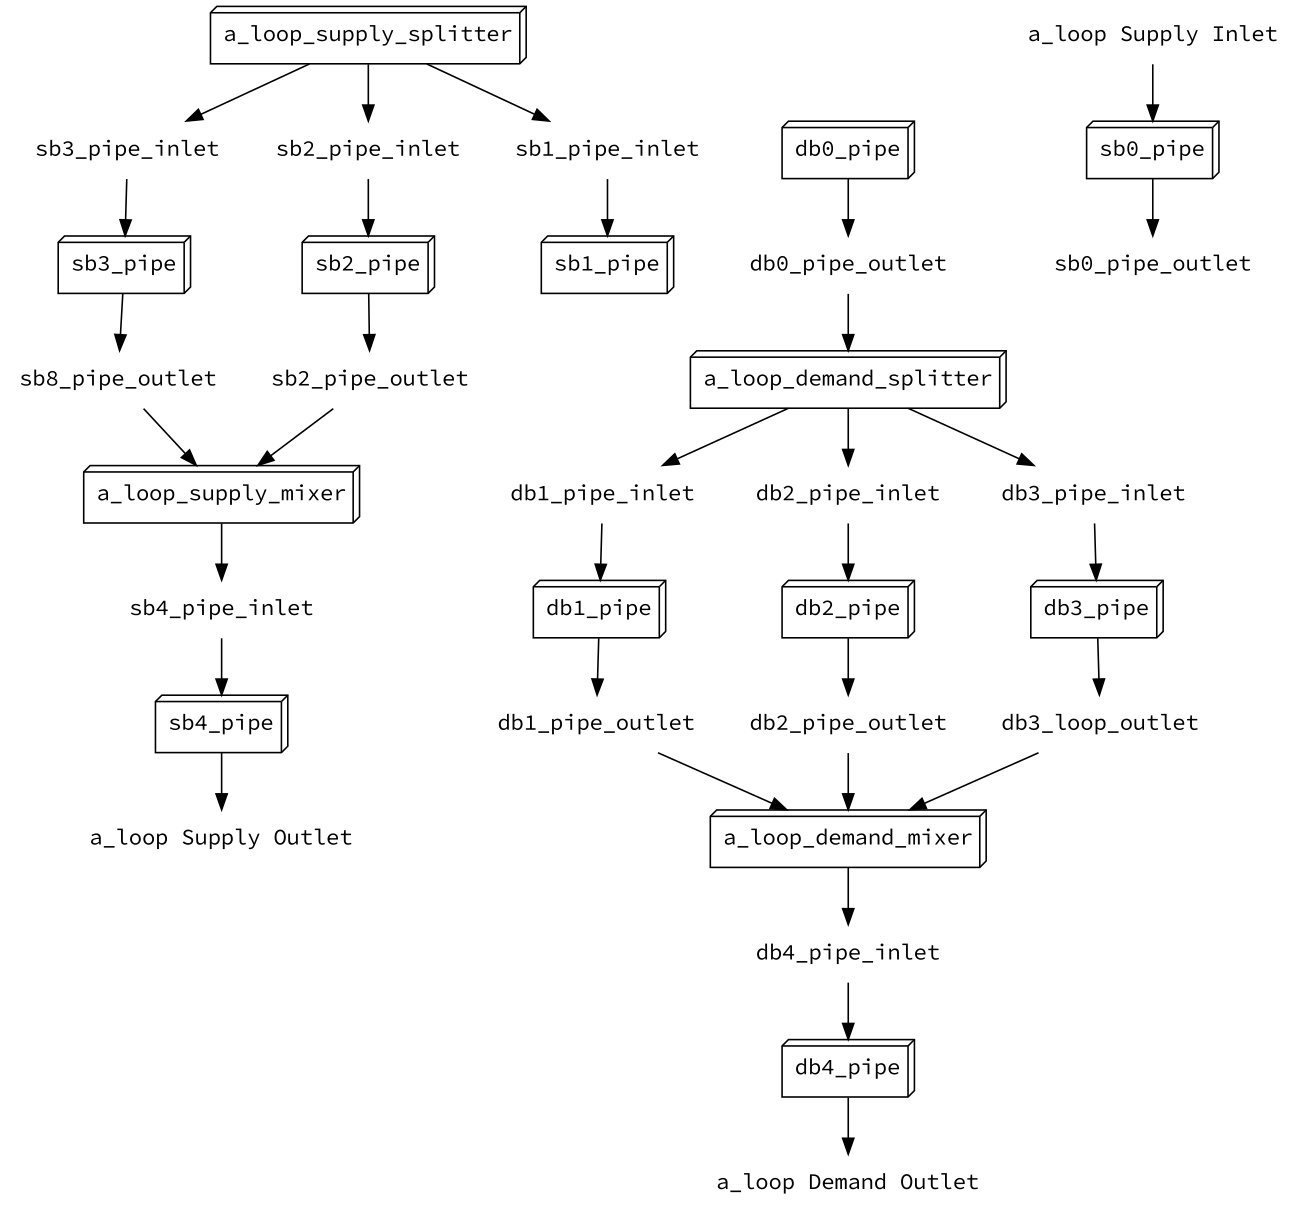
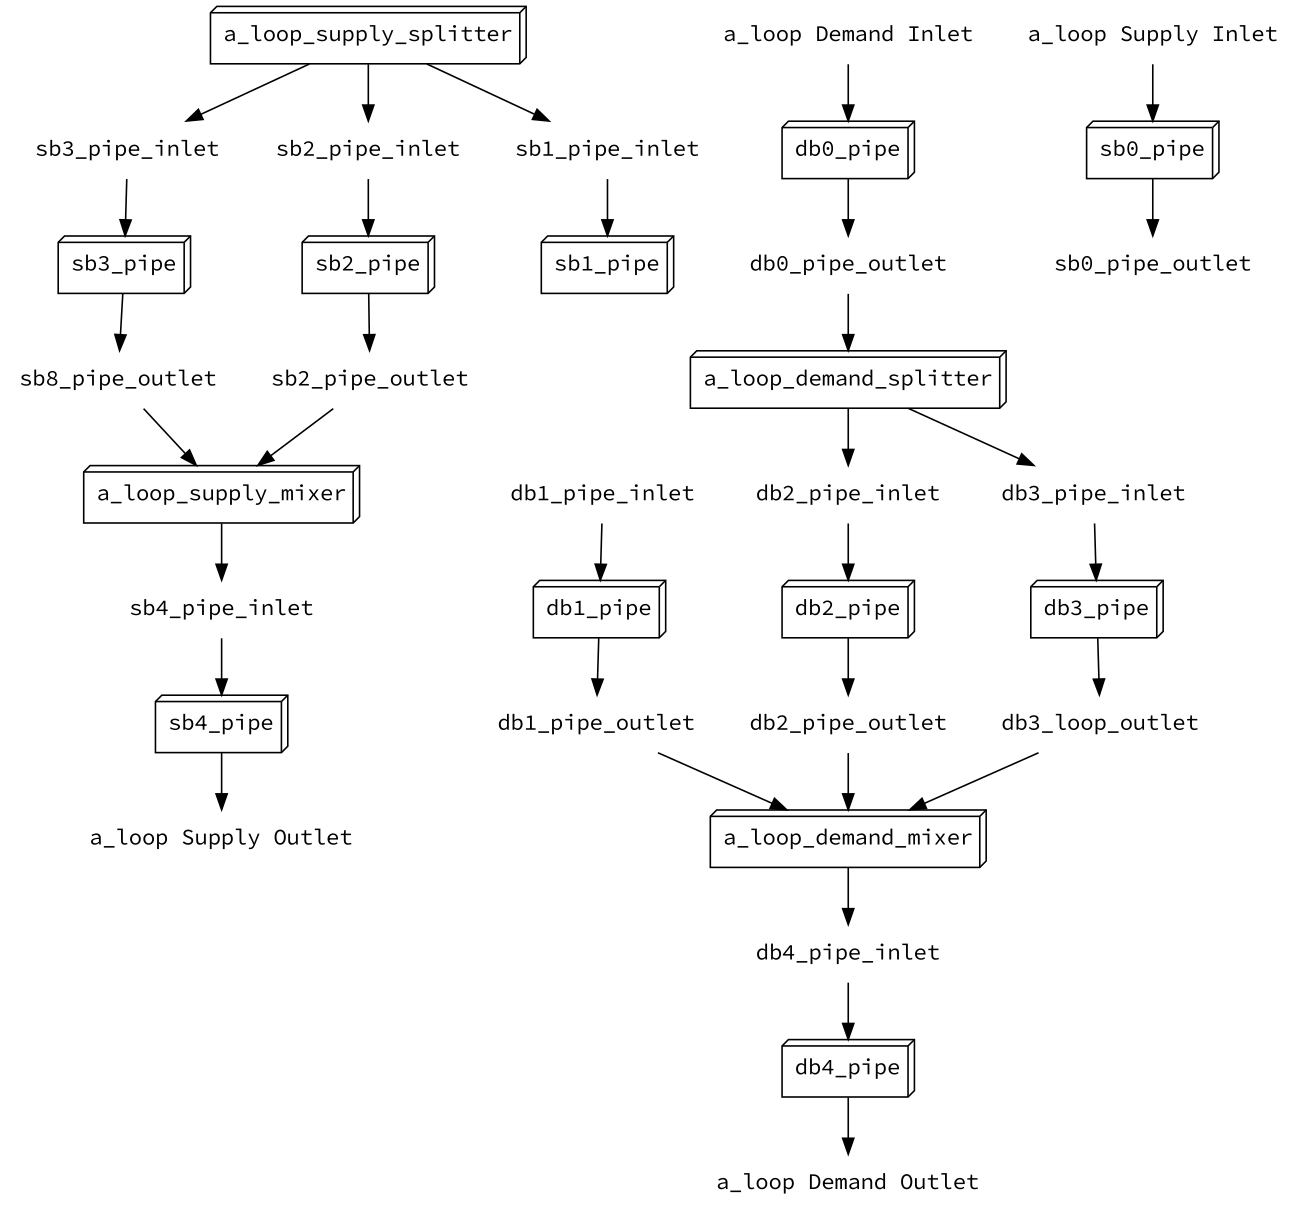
none -> (848, 35)
(733, 434) -> none
